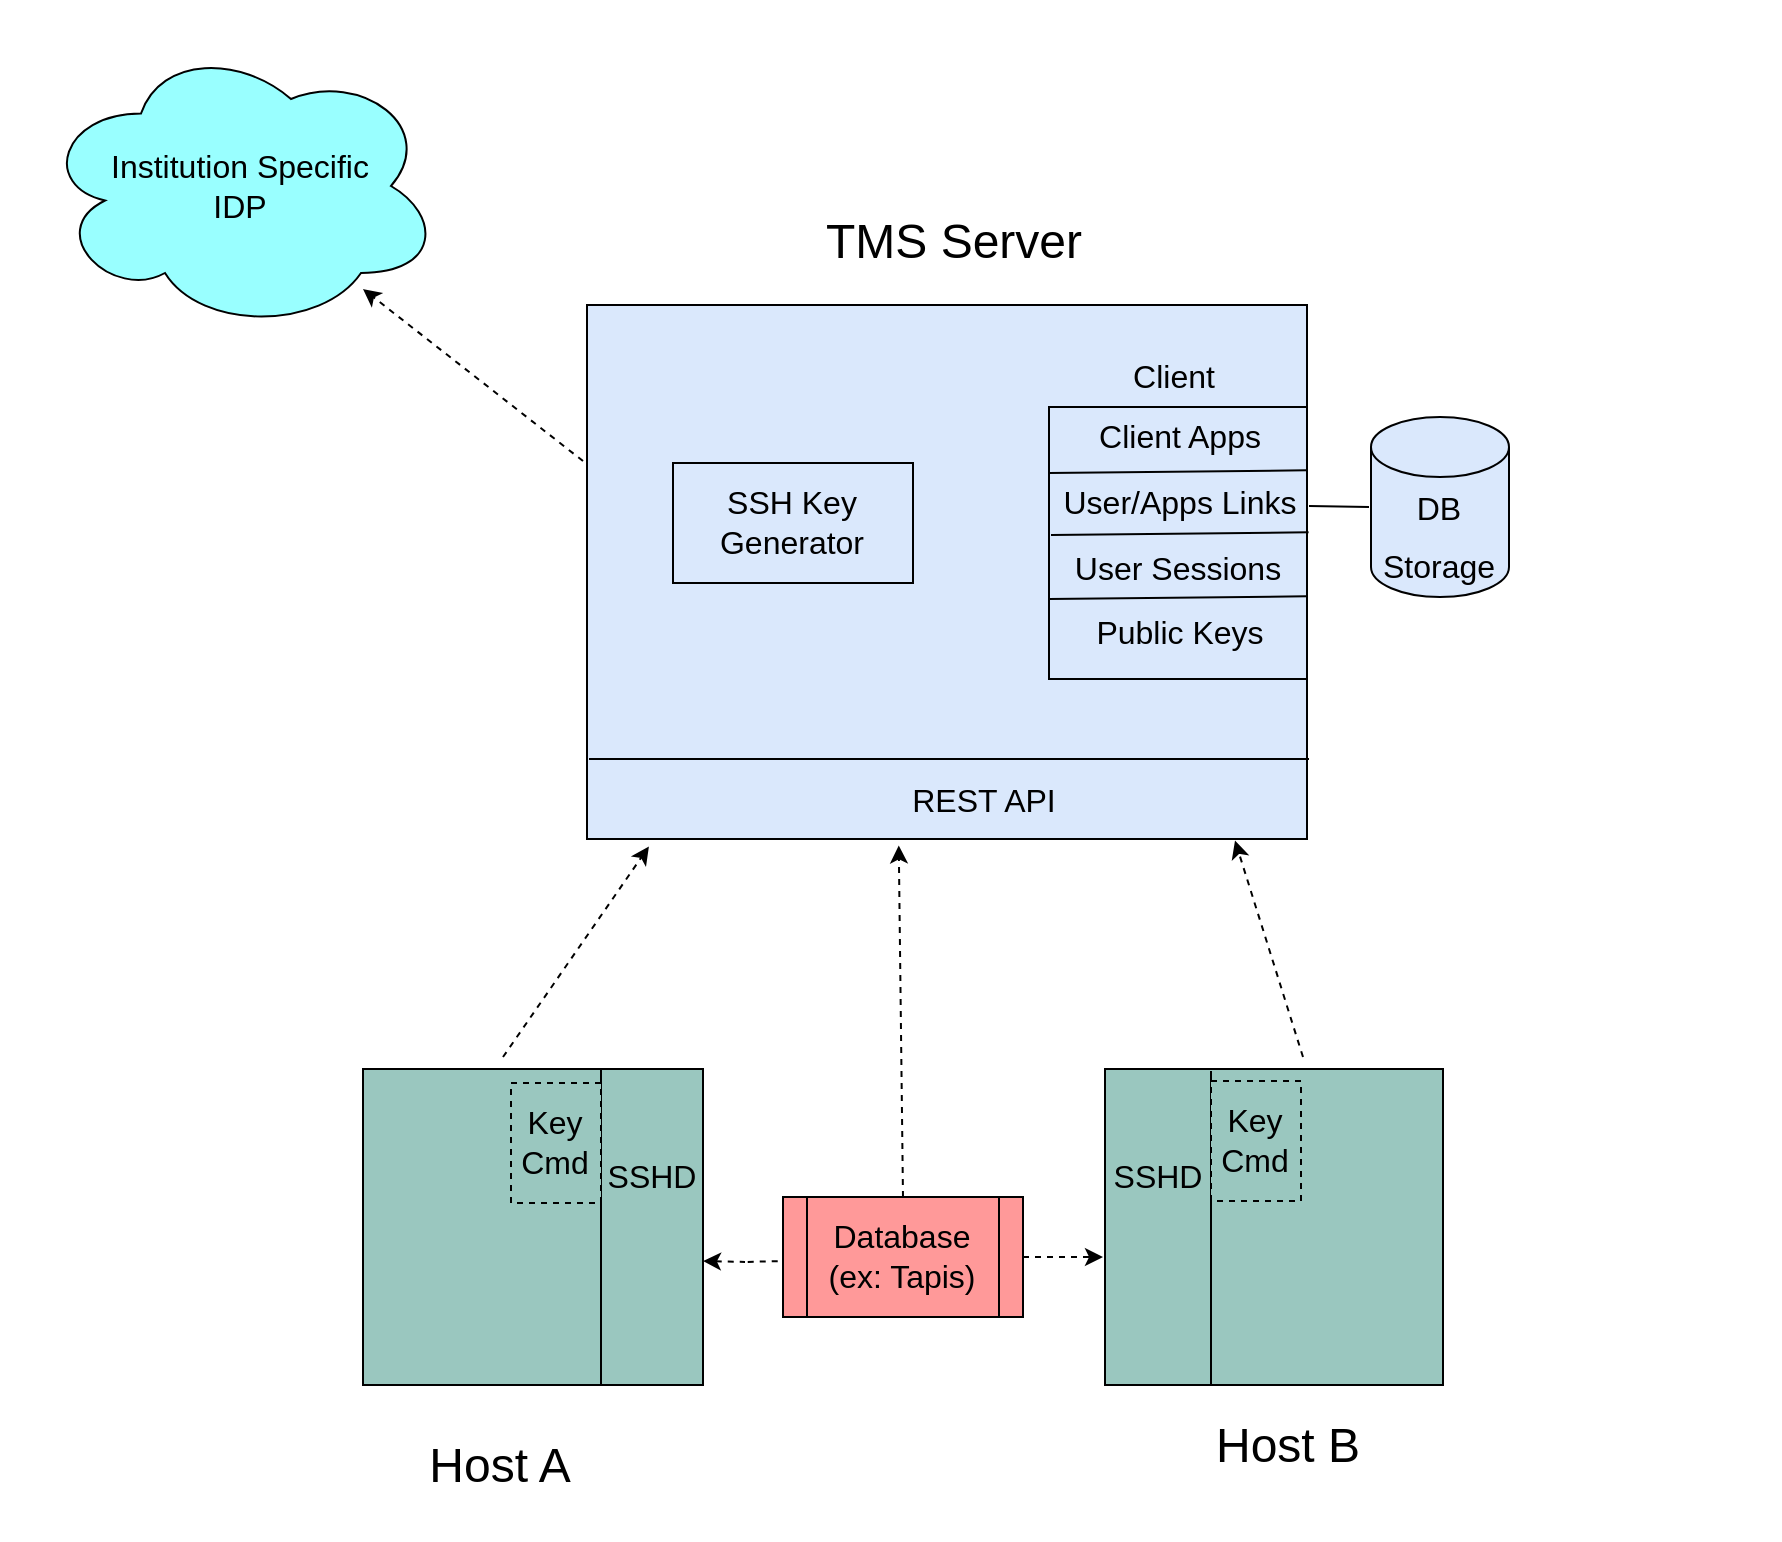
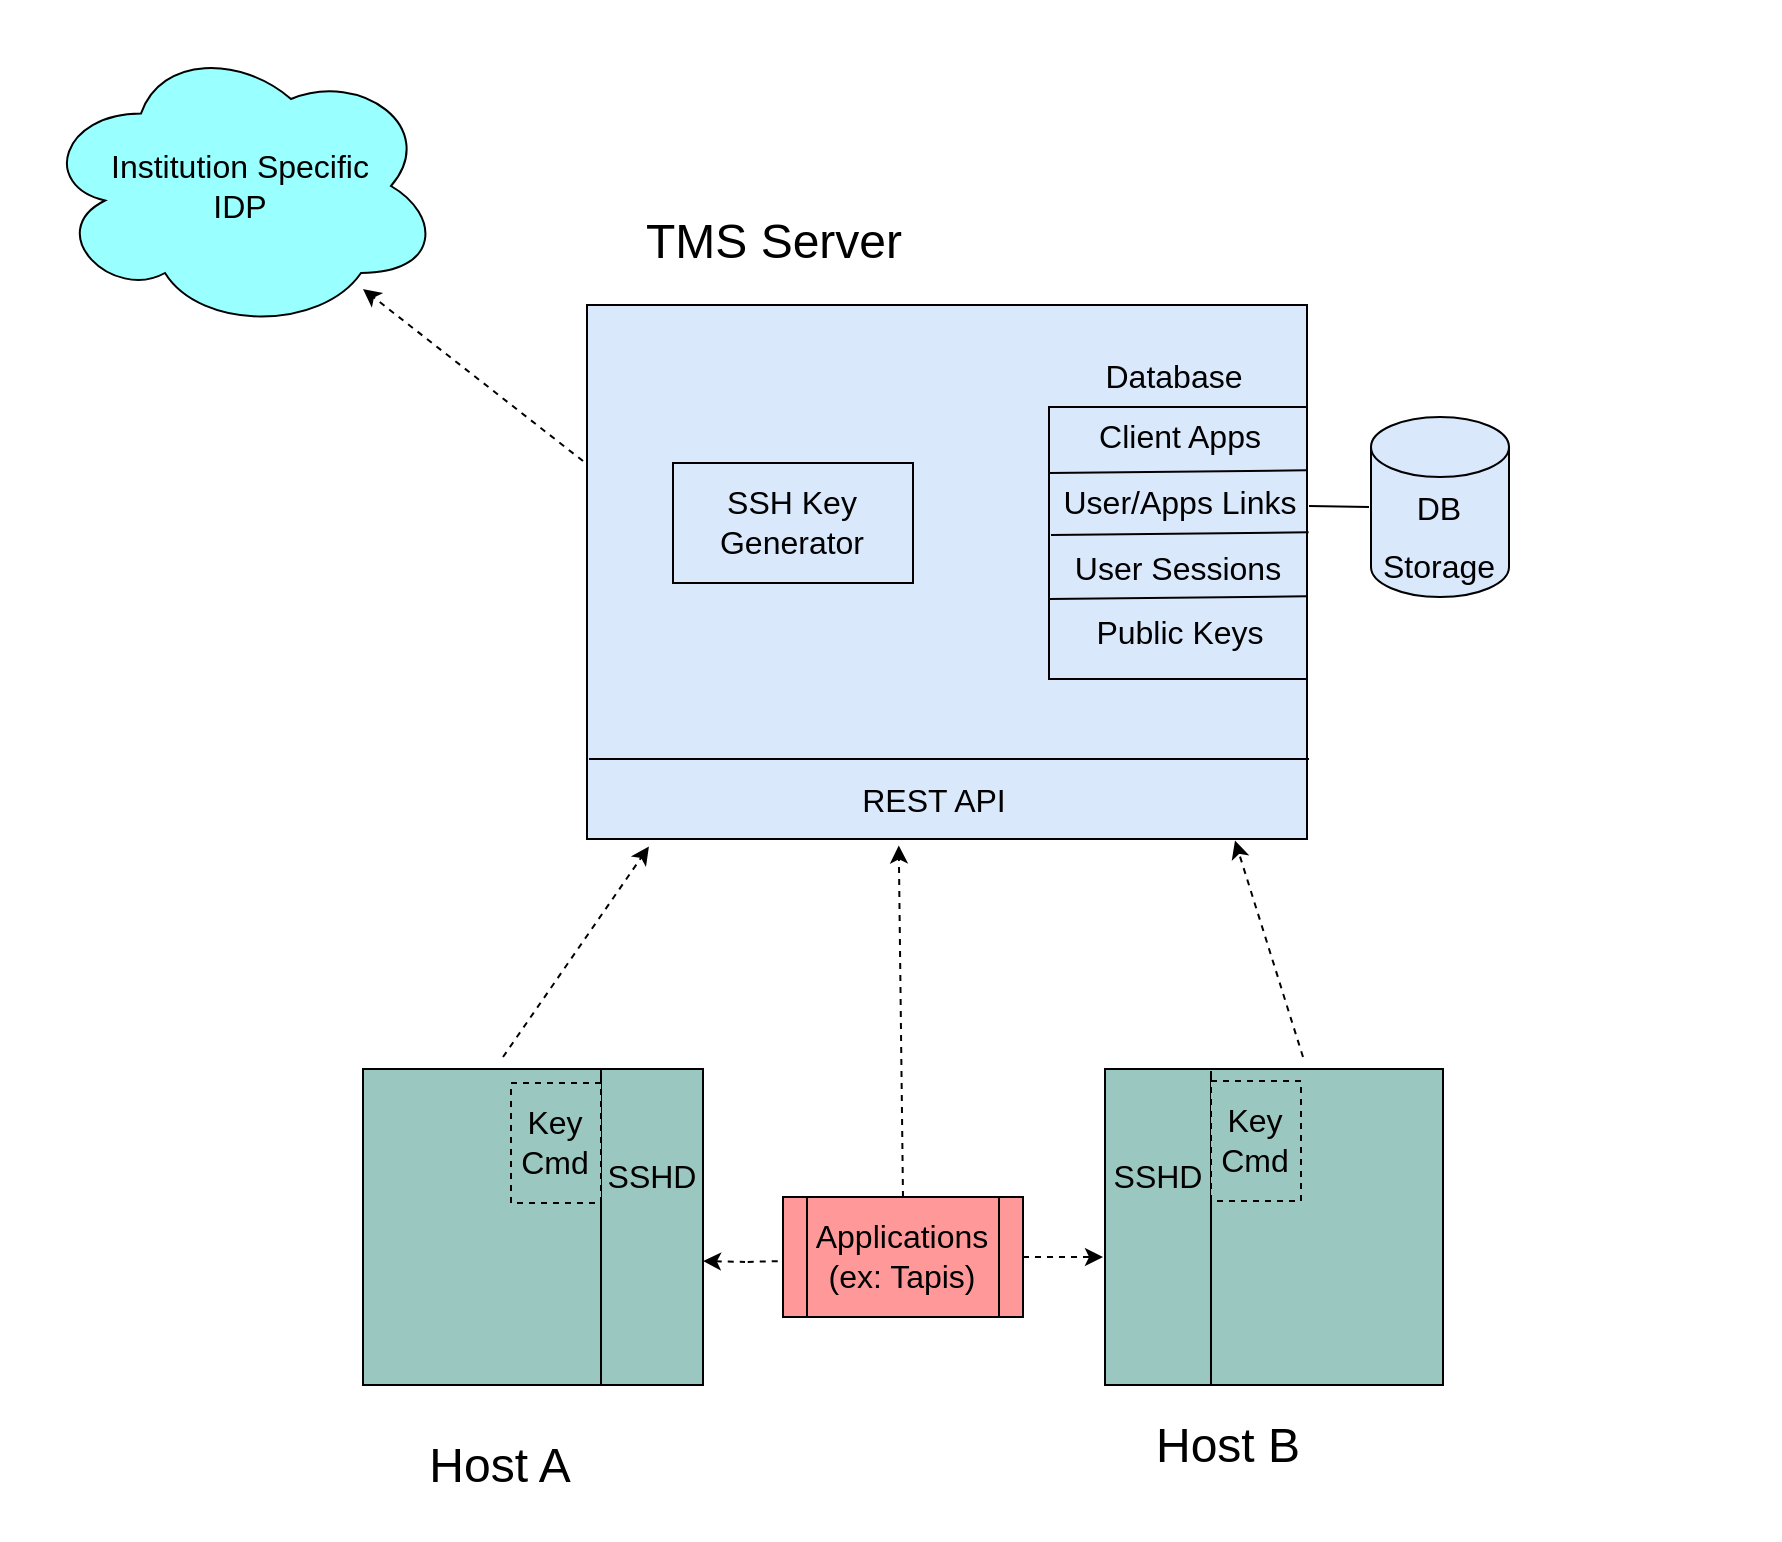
(955, 243) -> (775, 243)
(1175, 377) -> (1175, 377)
(985, 801) -> (935, 801)
(903, 1257) -> (903, 1257)
(1289, 1446) -> (1229, 1446)
